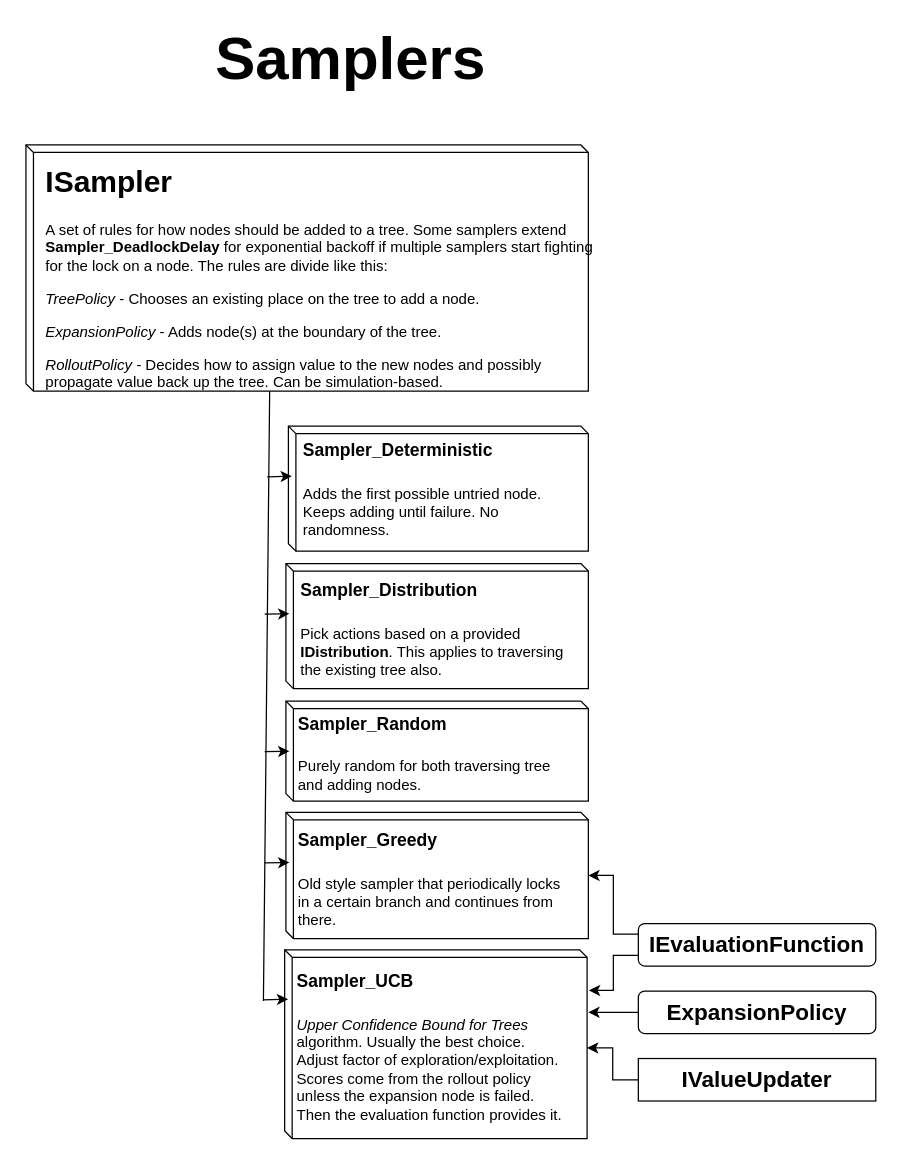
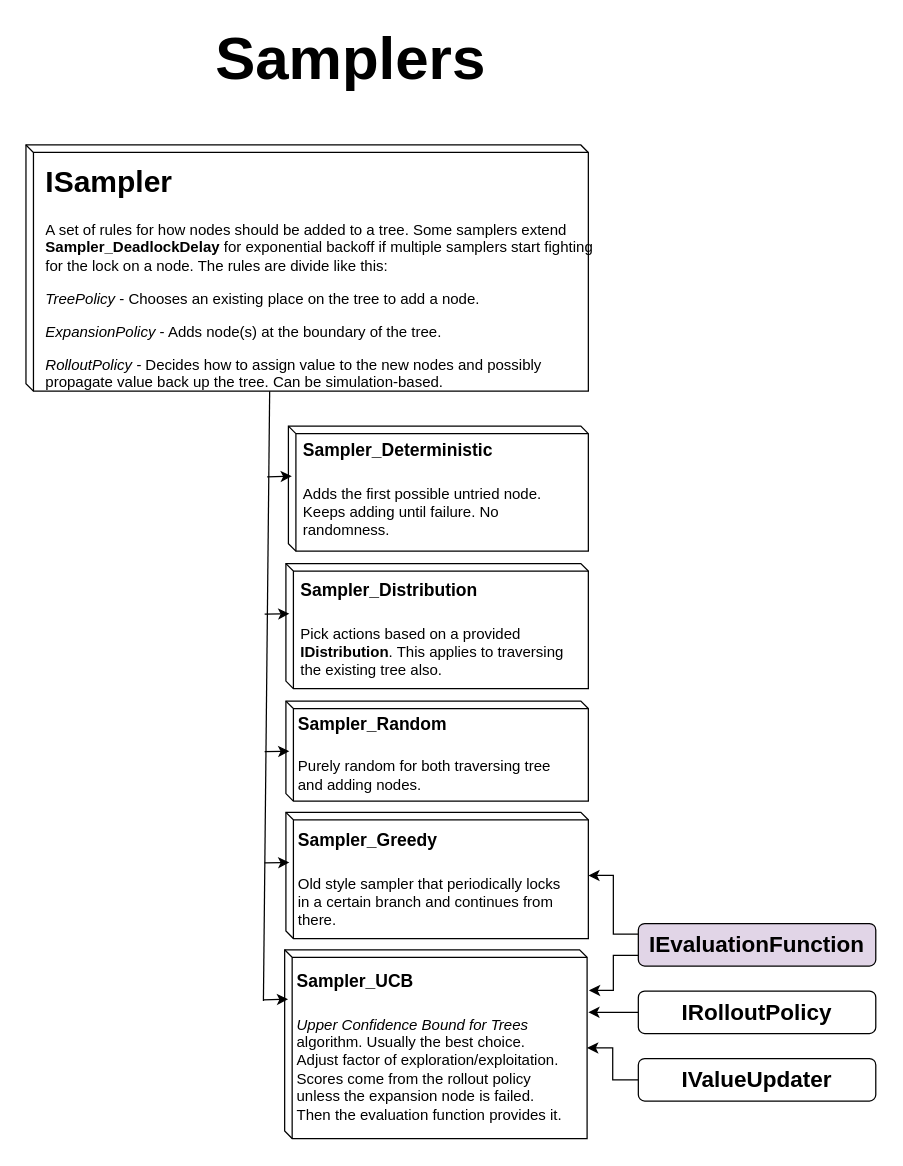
(757, 945) -> (757, 945)
(757, 1013) -> (757, 1013)
(757, 1080) -> (757, 1080)
